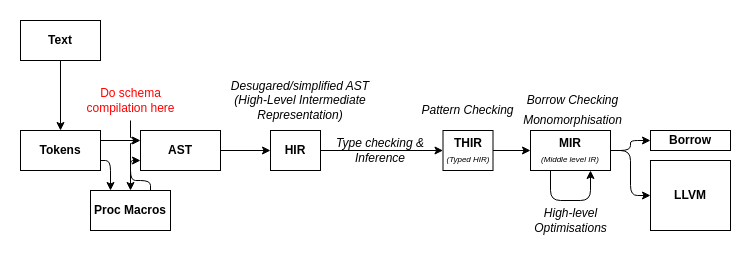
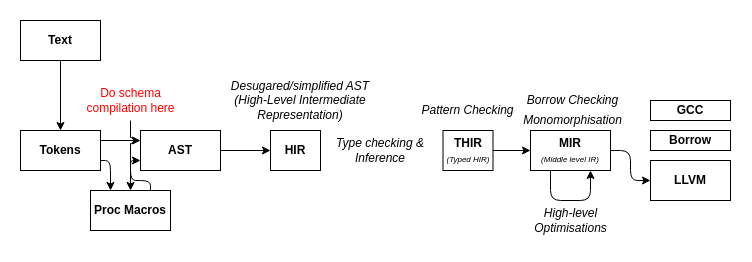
none -> (691, 111)
(632, 141) -> none
(379, 151) -> none
(691, 196) -> (691, 181)
